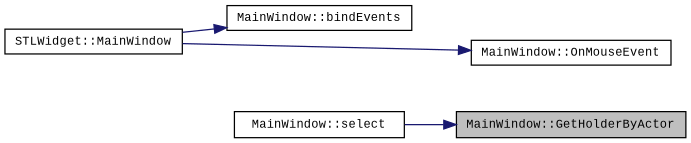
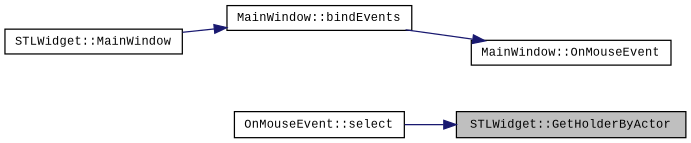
(320, 47) -> (439, 34)
(319, 125) -> (319, 125)
(571, 125) -> (571, 125)
